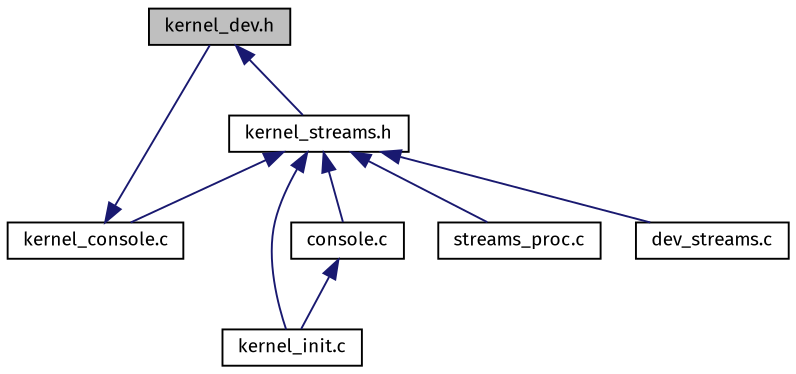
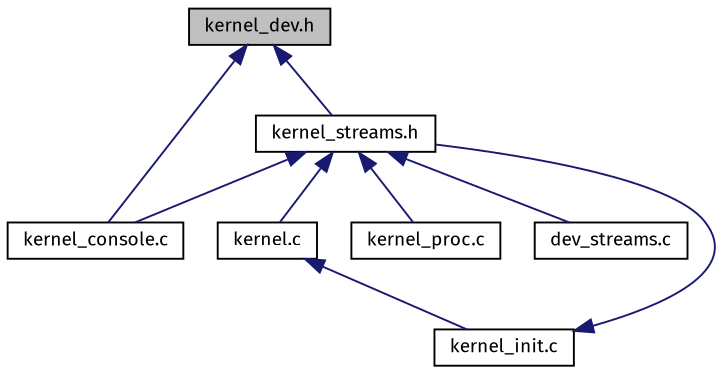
(162, 125) -> (172, 141)
(348, 241) -> (267, 241)
(519, 241) -> (426, 241)
(272, 248) -> (662, 194)
